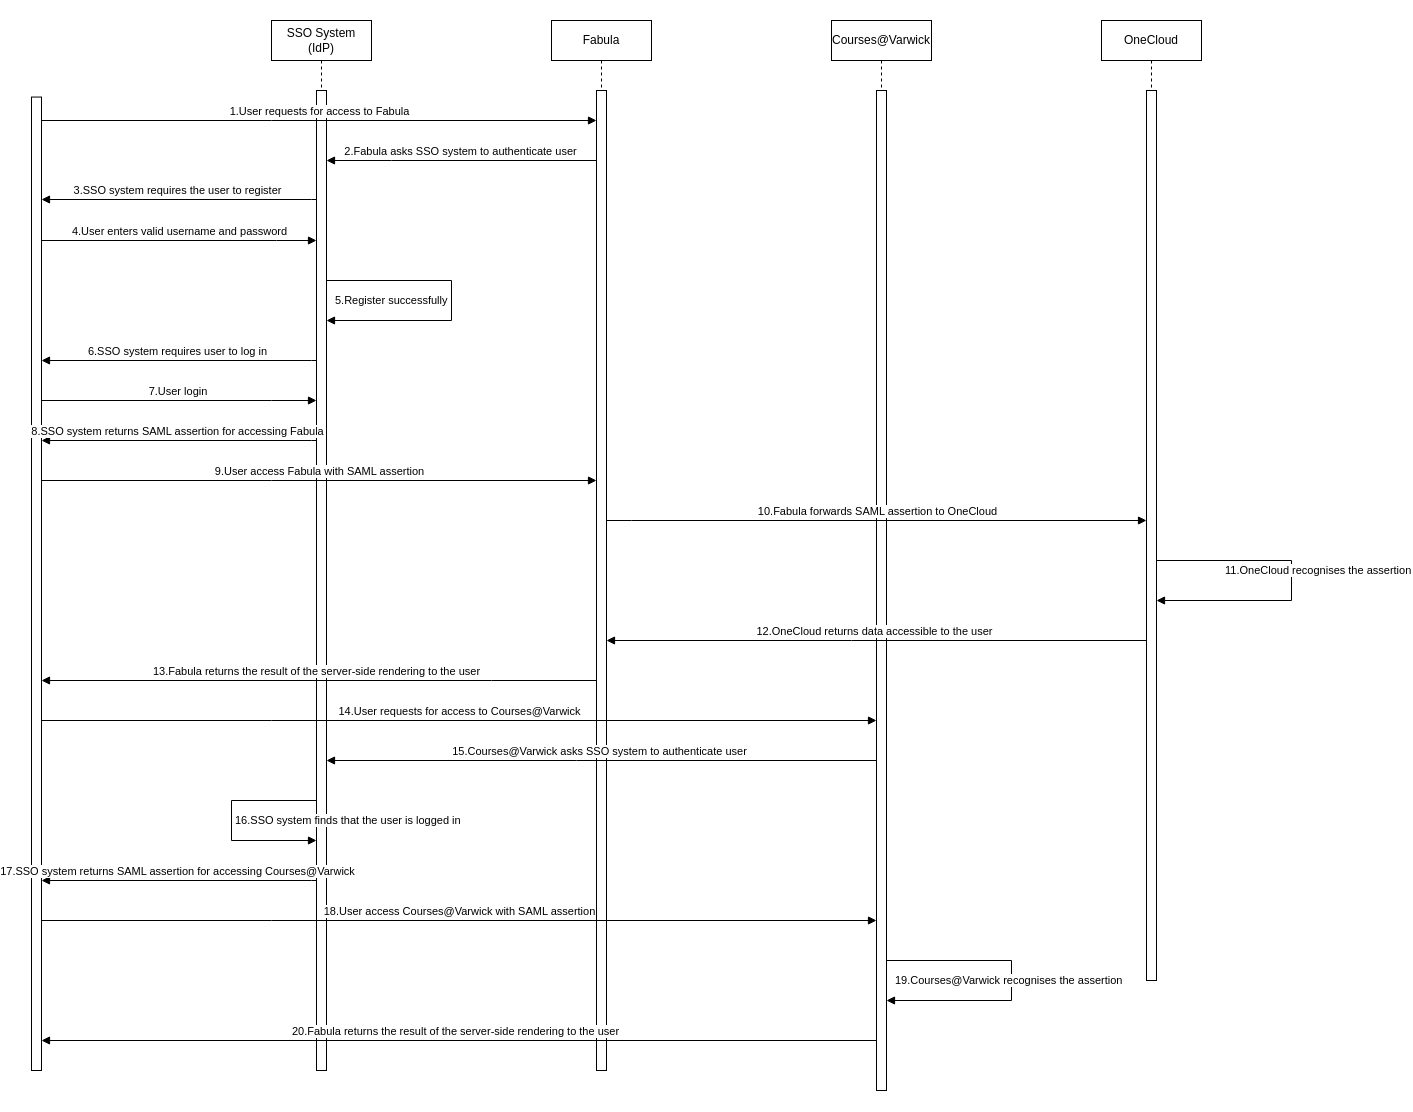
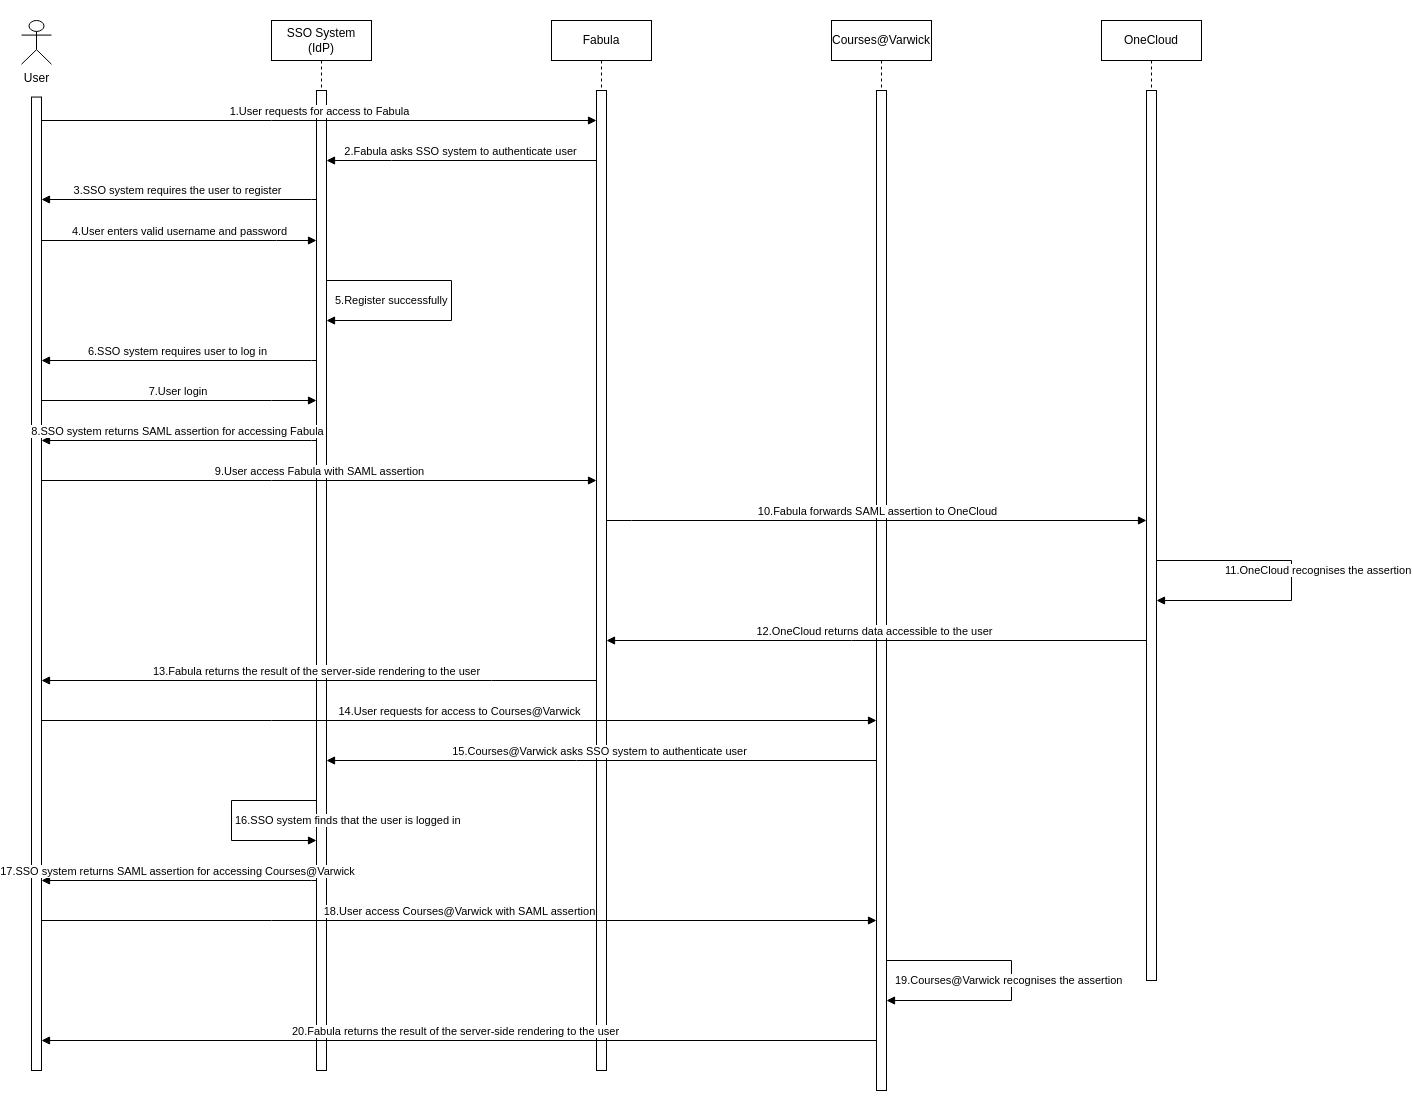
none -> (37, 42)
